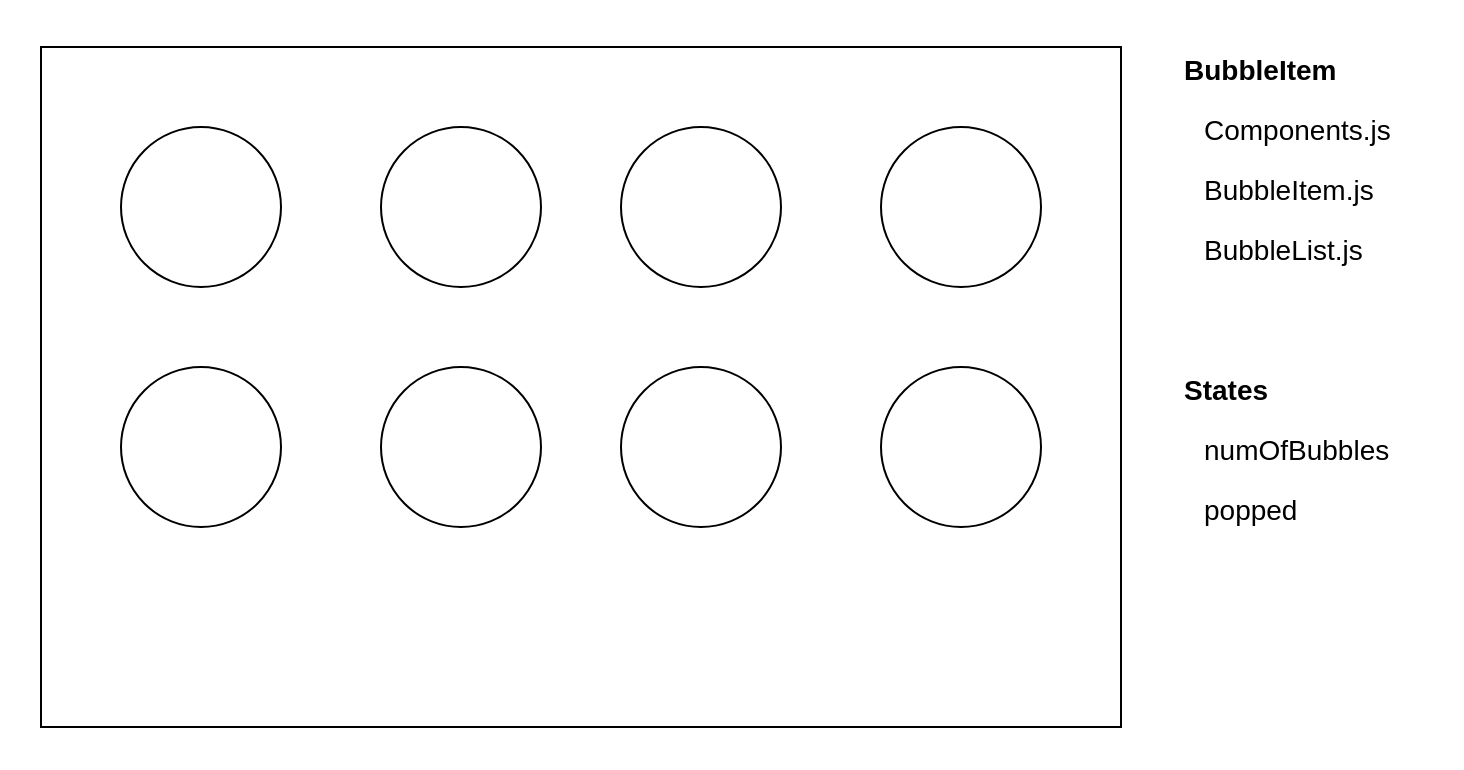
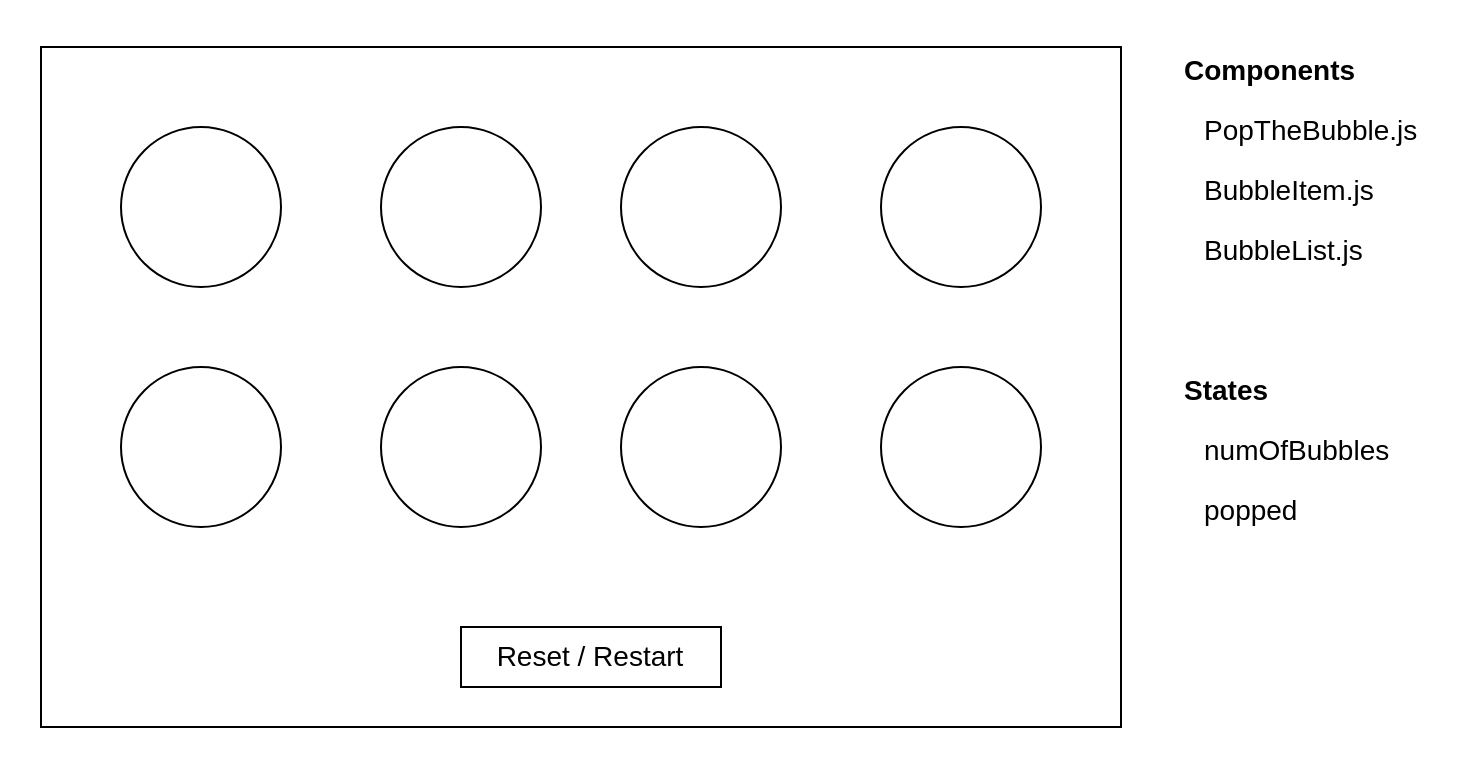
(1260, 72) -> (1263, 72)
(1303, 132) -> (1313, 149)
none -> (591, 657)
